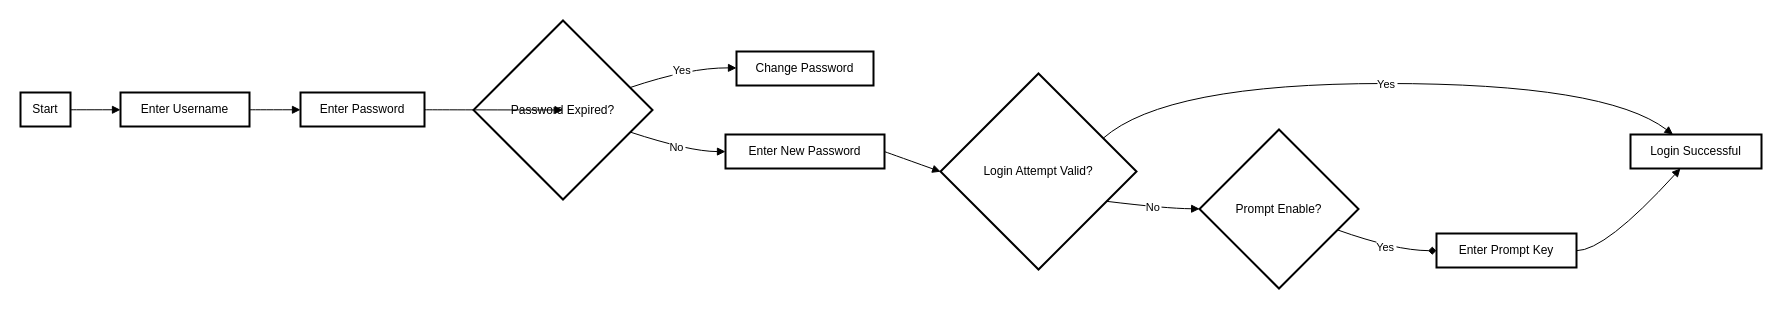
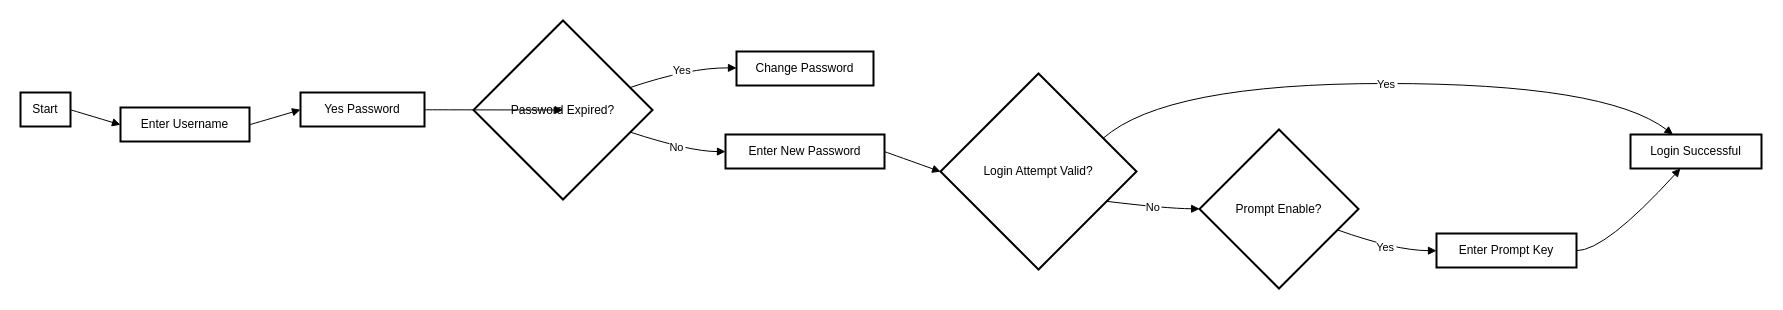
(185, 110) -> (185, 125)
(363, 110) -> (363, 110)
(1428, 251) -> (1427, 251)
